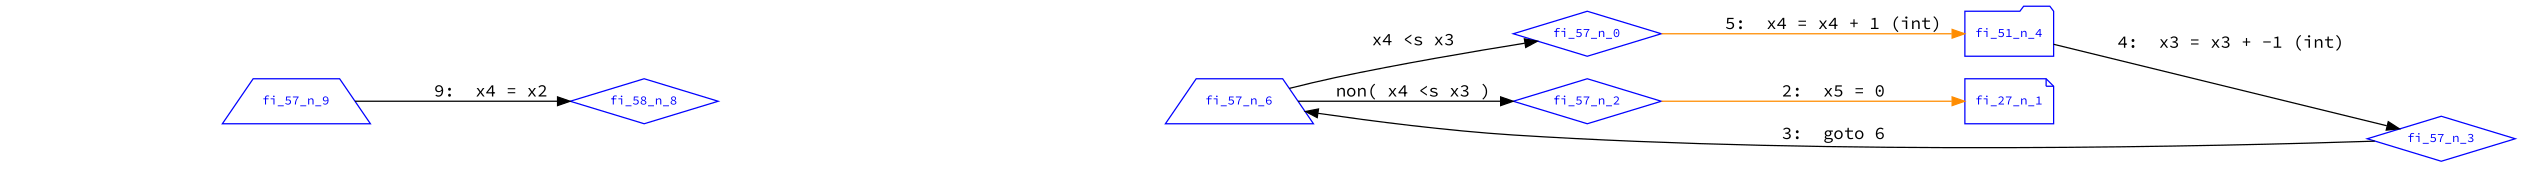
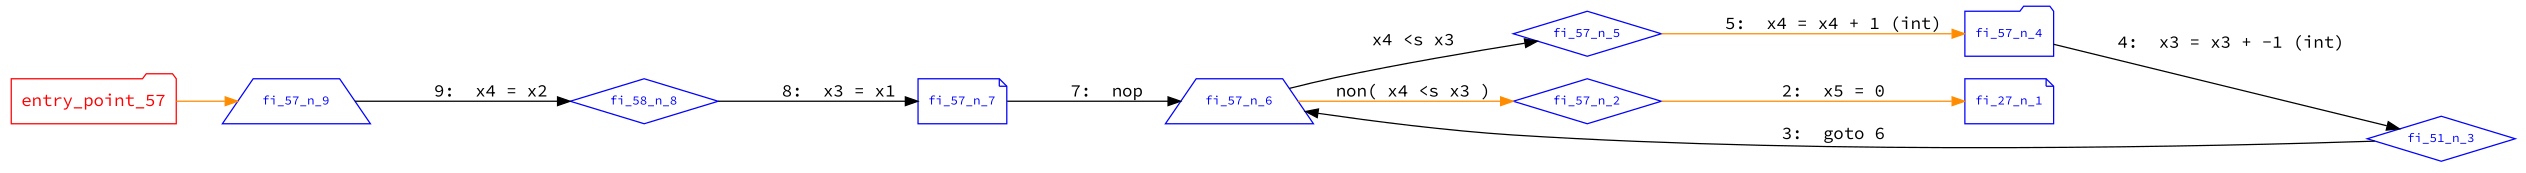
(1587, 34) -> (1587, 34)
(2009, 34) -> (2009, 34)
none -> (94, 101)
none -> (962, 101)
(1399, 101) -> (1399, 101)
(2441, 139) -> (2441, 139)
